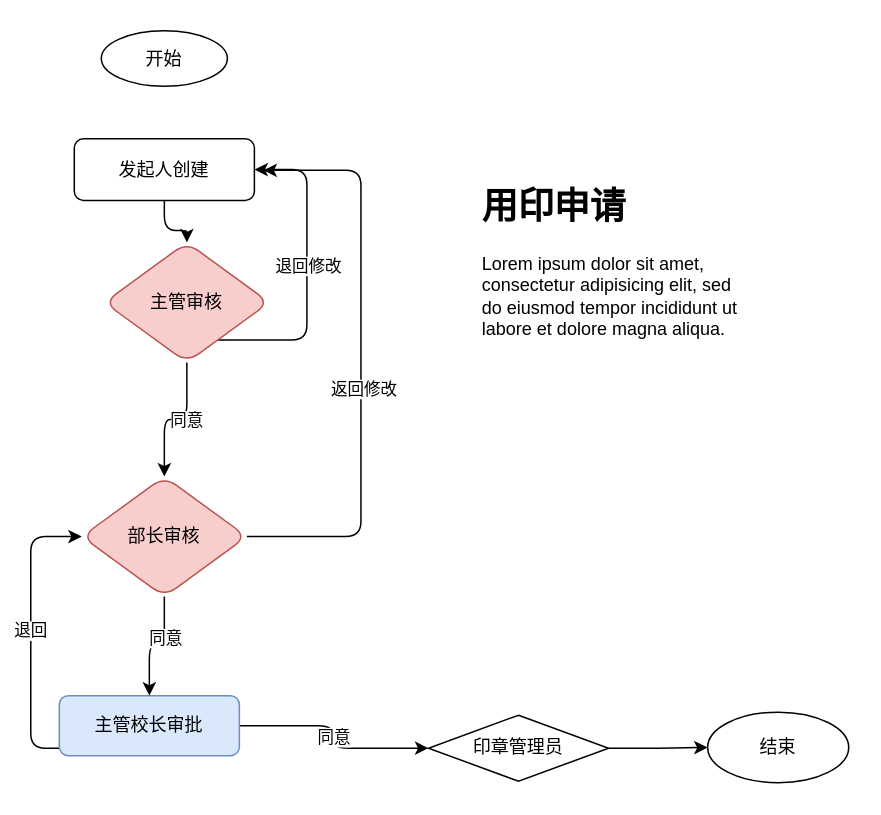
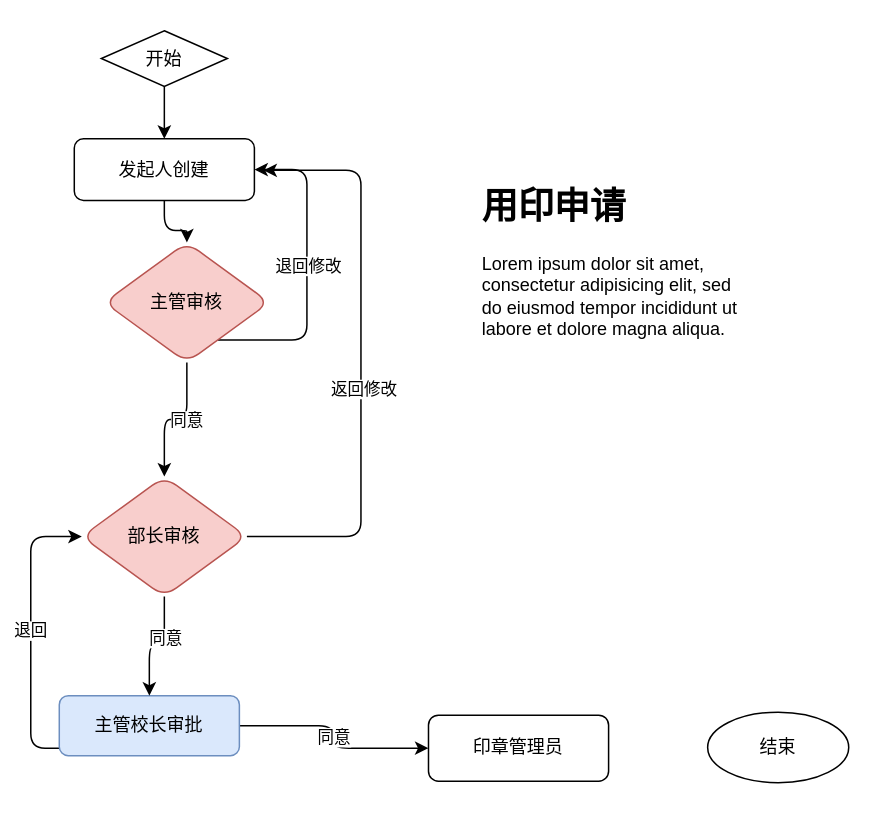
(164, 59) -> (164, 59)
none -> (164, 113)
(518, 748) -> (518, 748)
(653, 748) -> none
